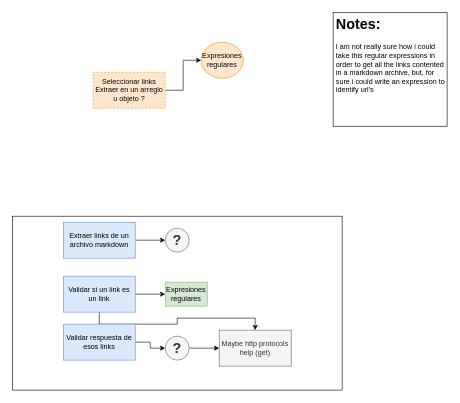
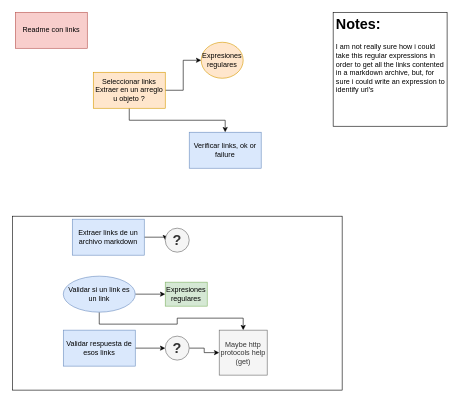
none -> (51, 30)
(129, 90) -> (129, 90)
none -> (129, 117)
none -> (225, 150)
(99, 240) -> (108, 237)
(99, 294) -> (99, 294)
(99, 342) -> (99, 348)
(255, 348) -> (243, 353)
